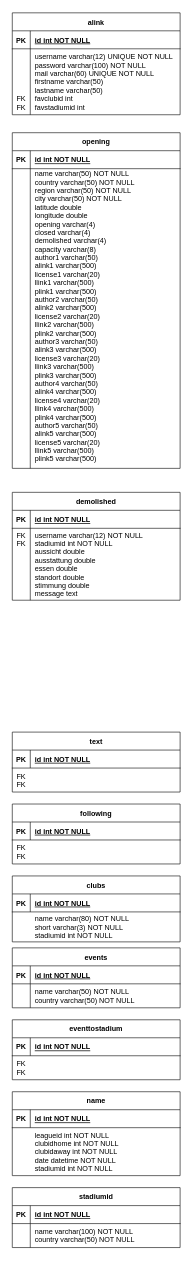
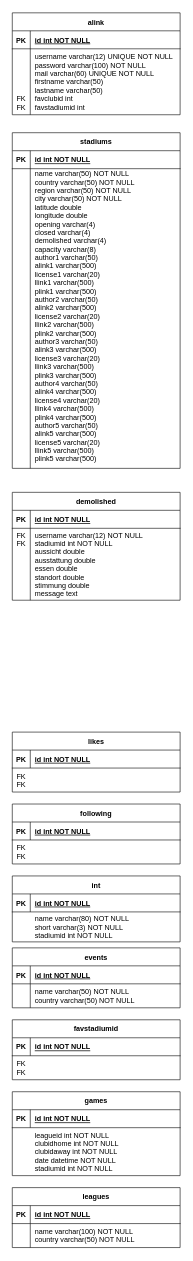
(96, 142) -> (96, 142)
(96, 742) -> (96, 742)
(96, 886) -> (96, 886)
(96, 1030) -> (96, 1030)
(96, 1102) -> (96, 1102)
(96, 1198) -> (96, 1198)
